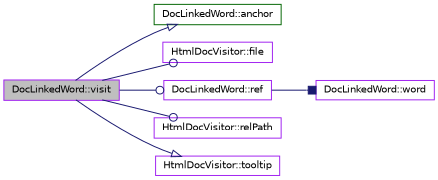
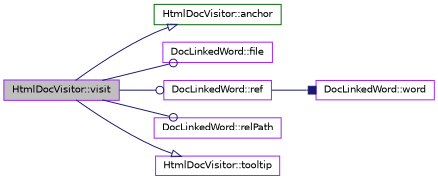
(218, 15) -> (218, 15)
(218, 52) -> (218, 52)
(62, 90) -> (62, 90)
(218, 128) -> (218, 128)
